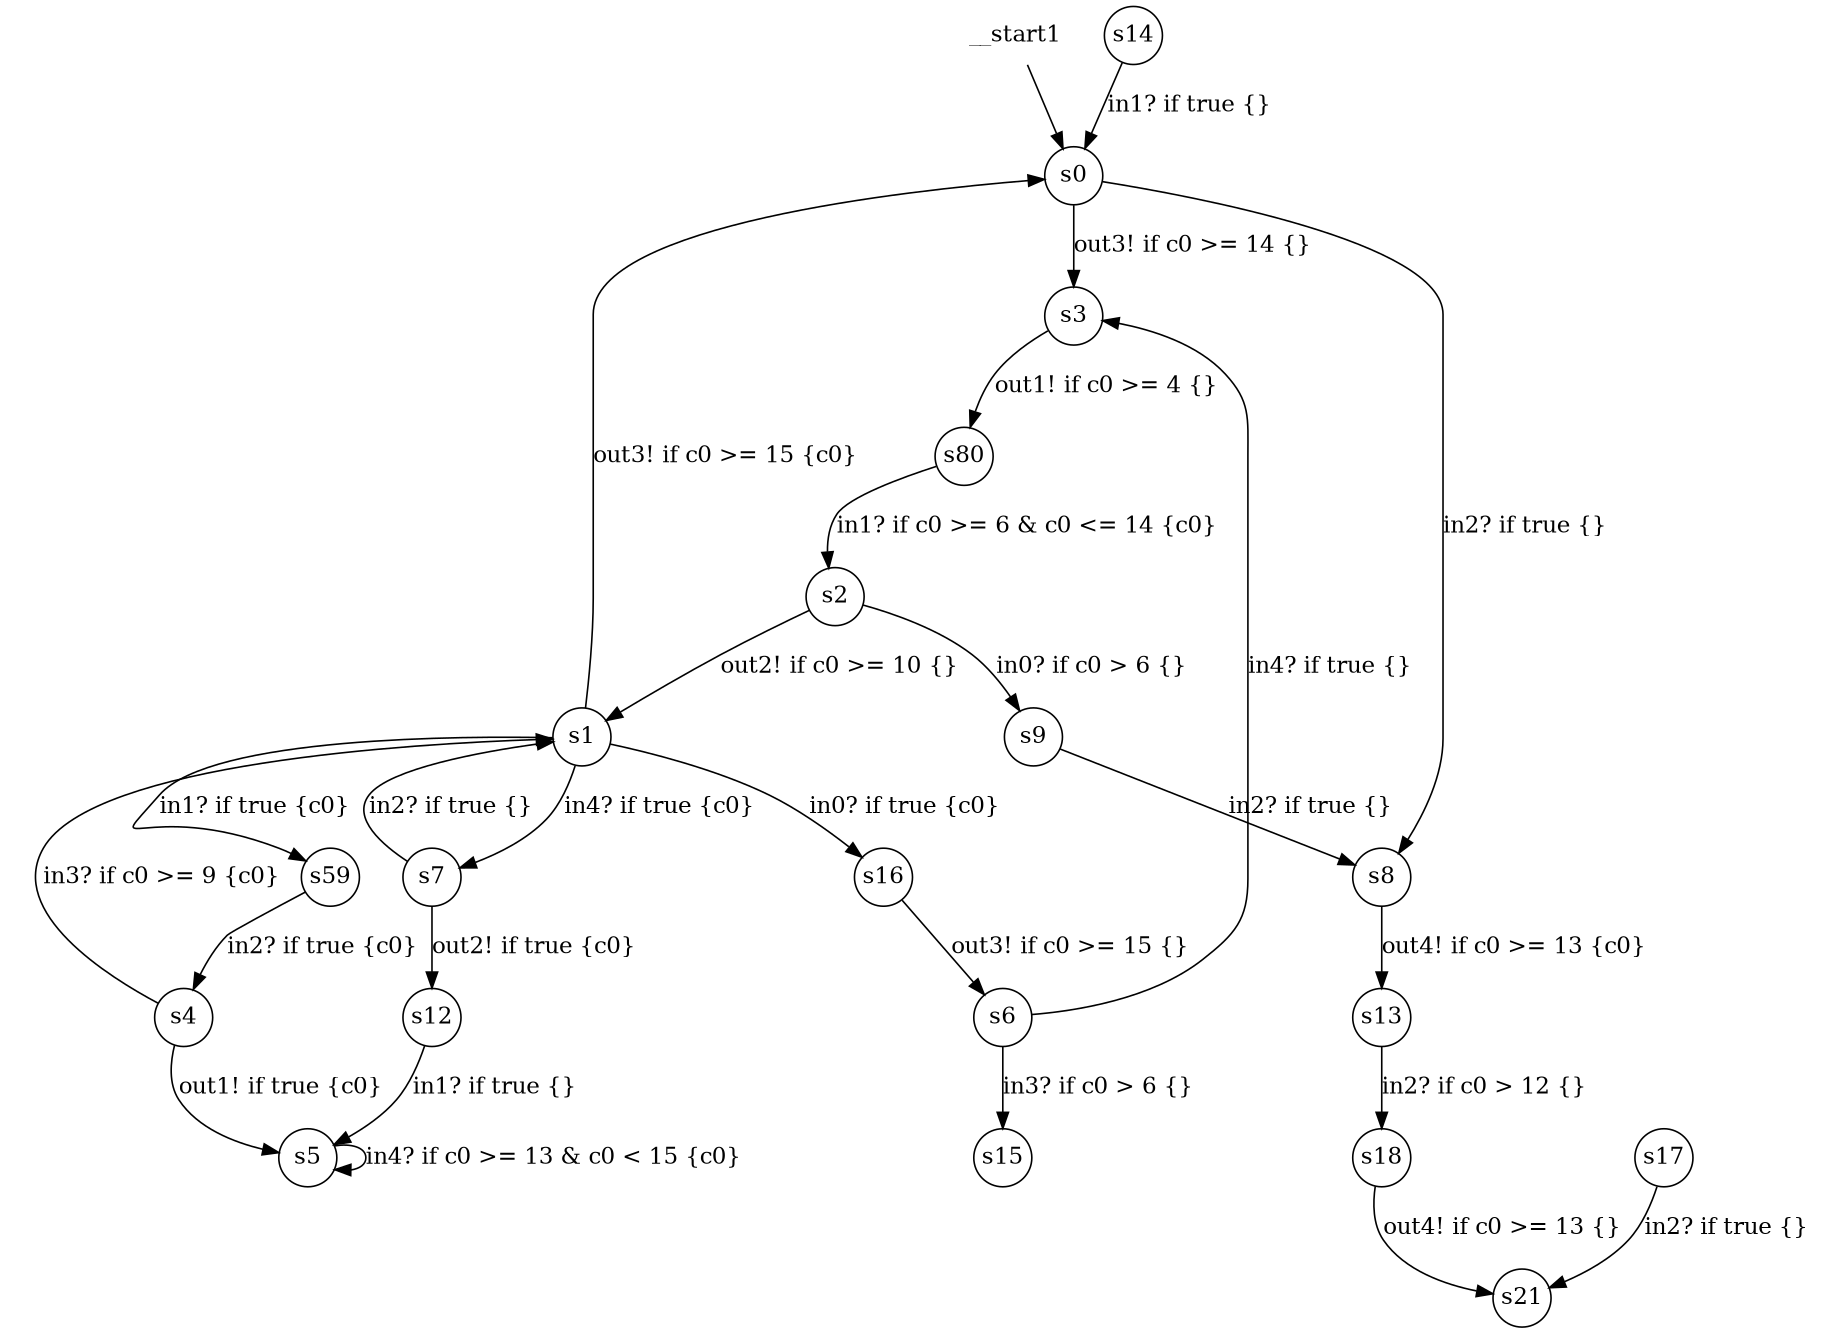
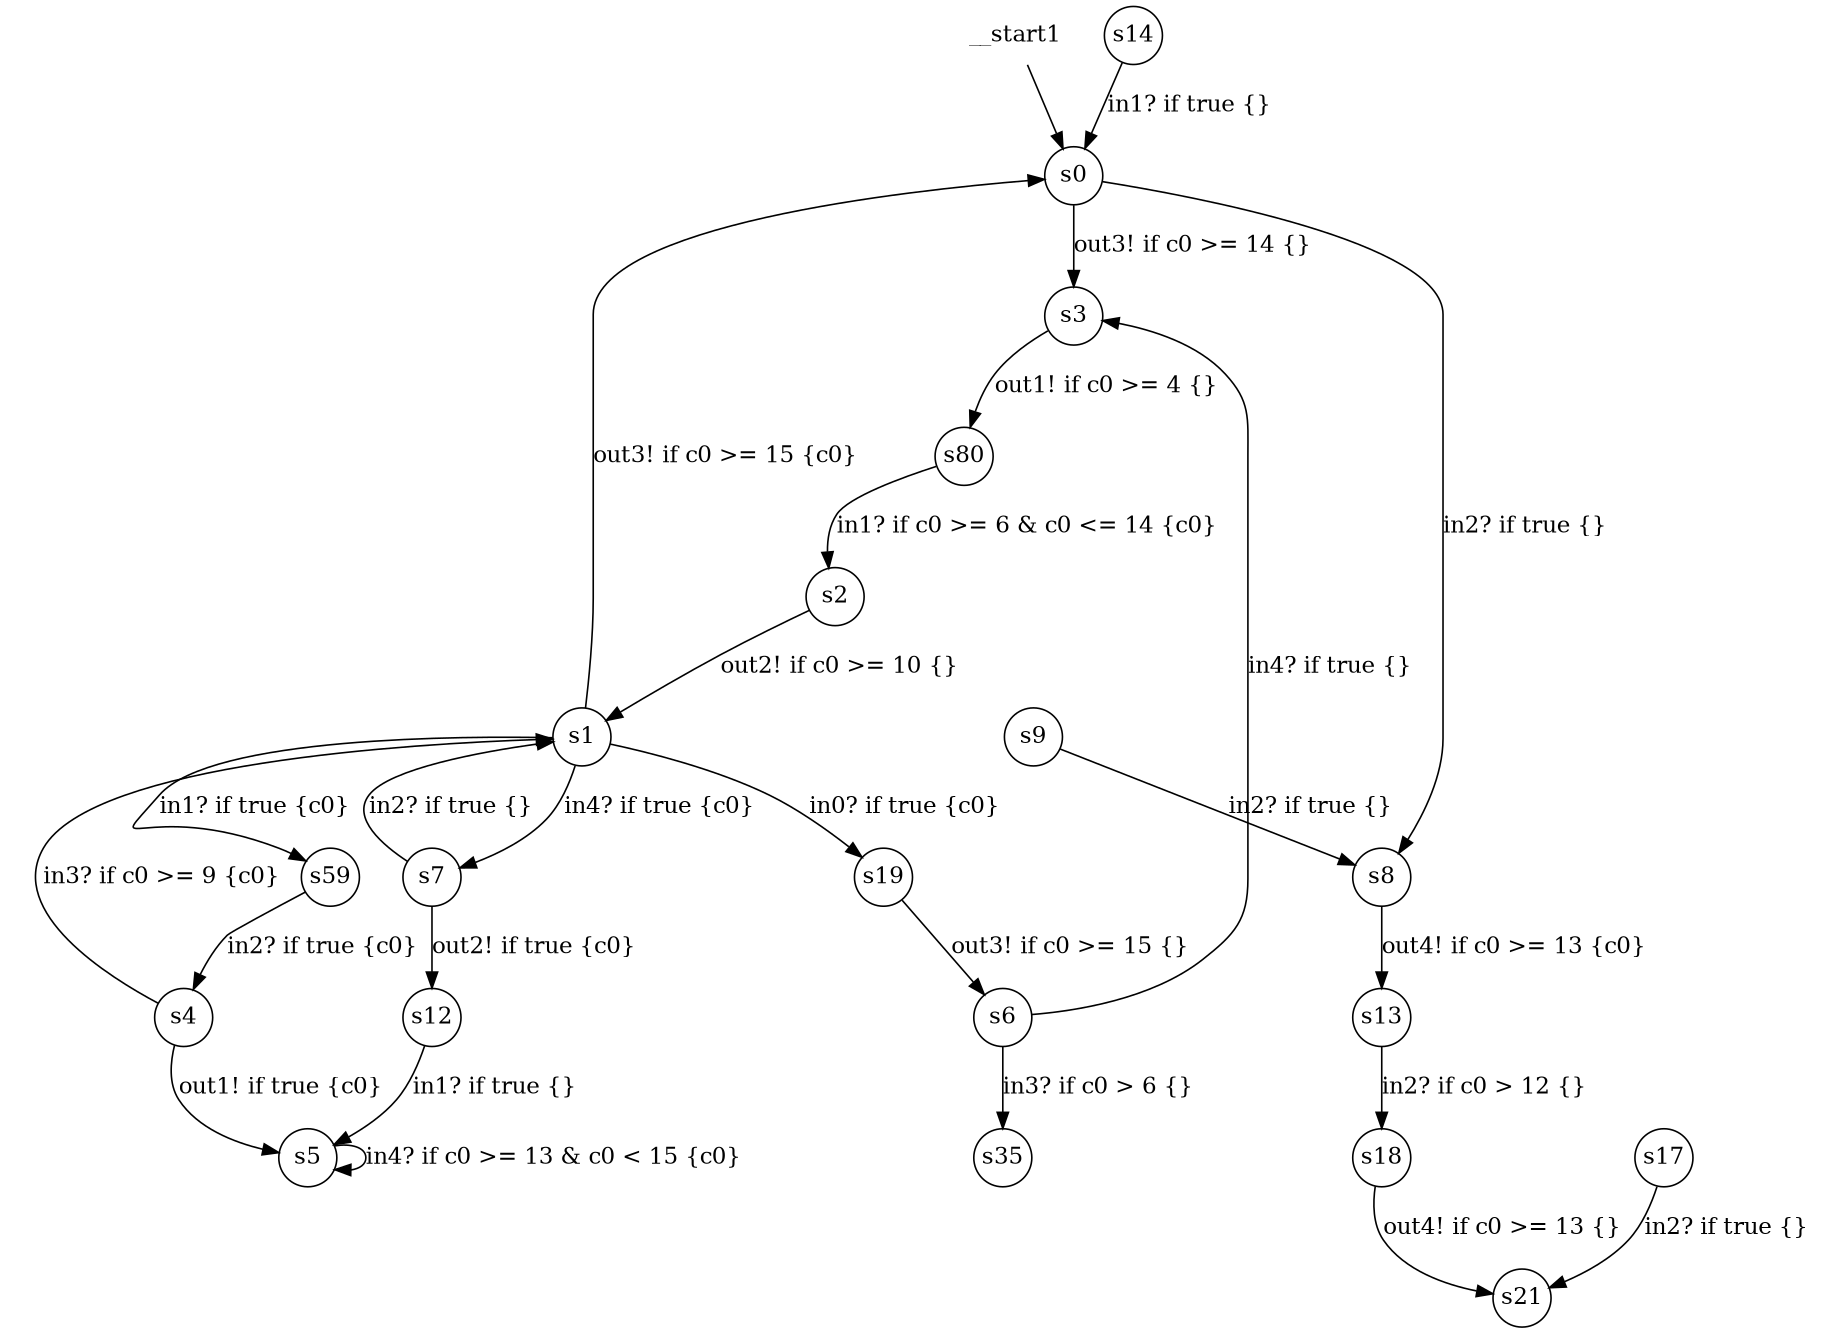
(946, 638) -> none
(883, 877) -> (883, 877)
(1003, 1158) -> (1003, 1158)
